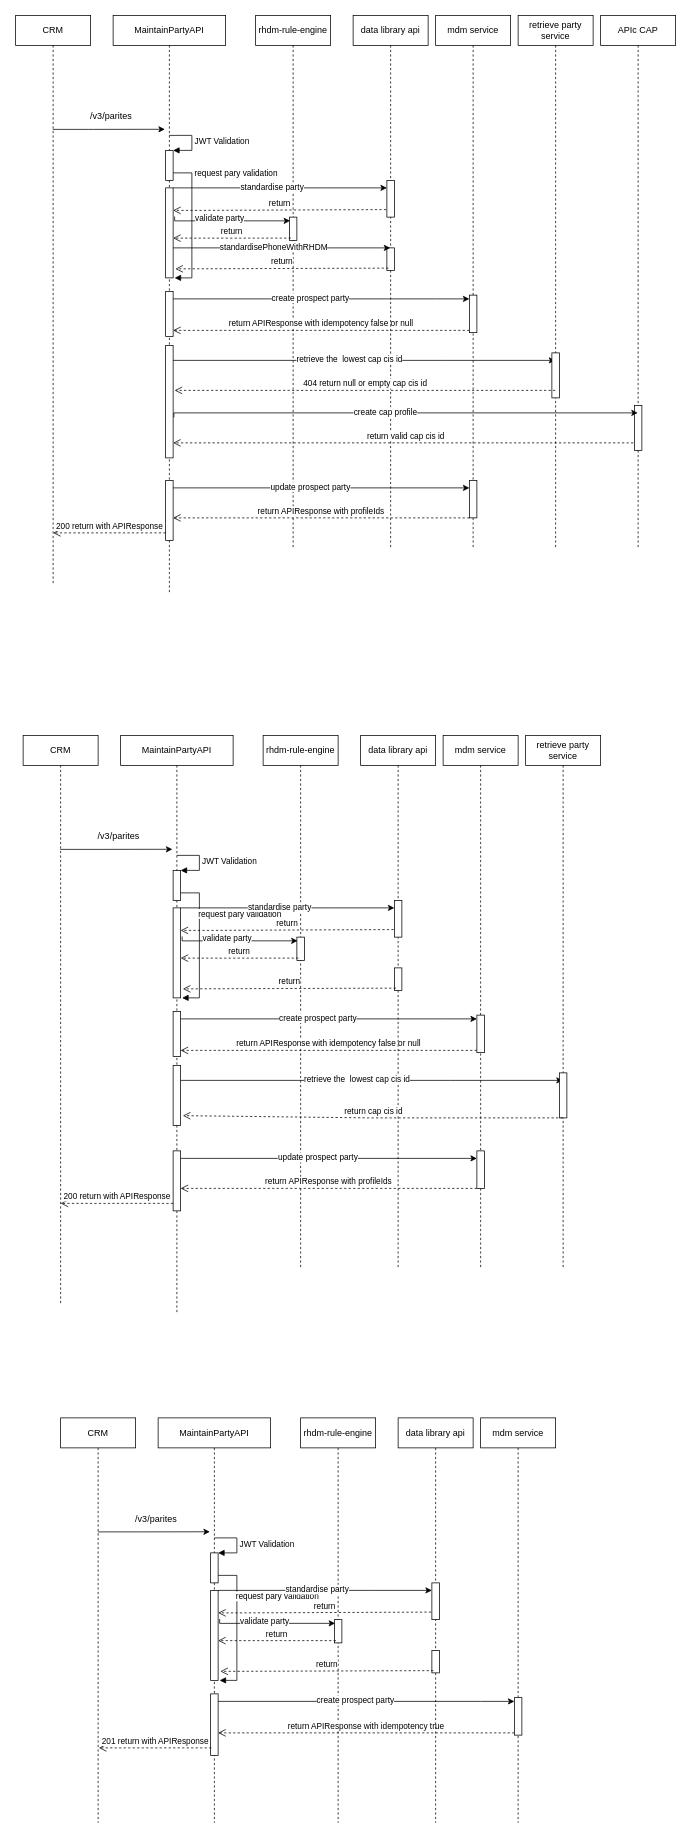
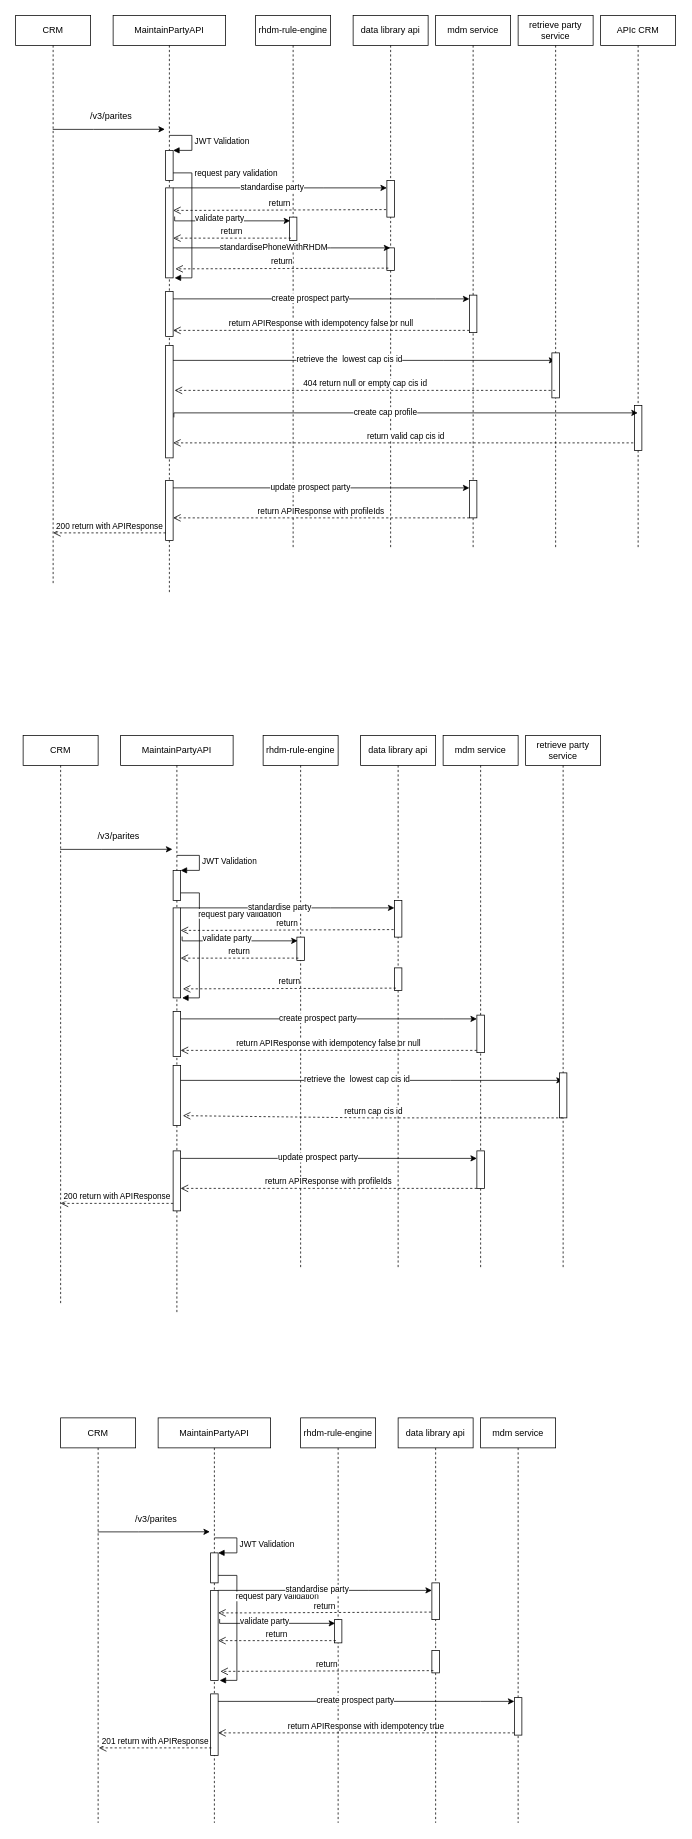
(638, 30) -> (638, 30)
